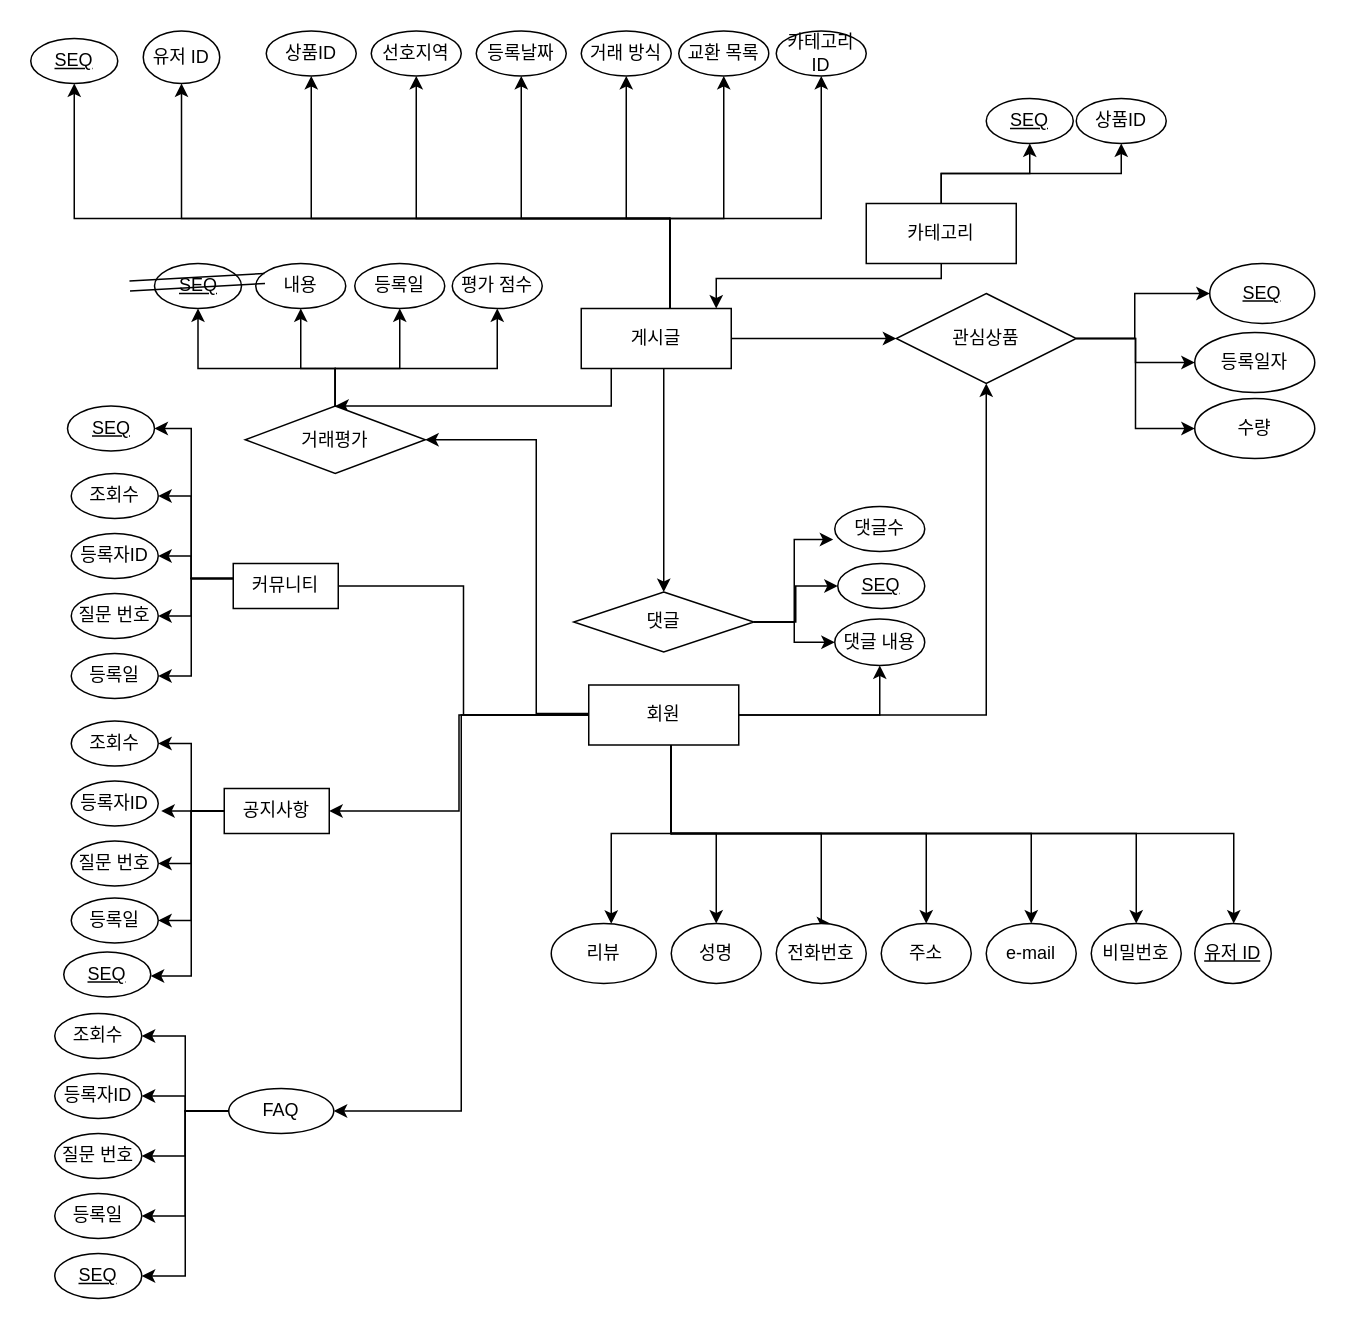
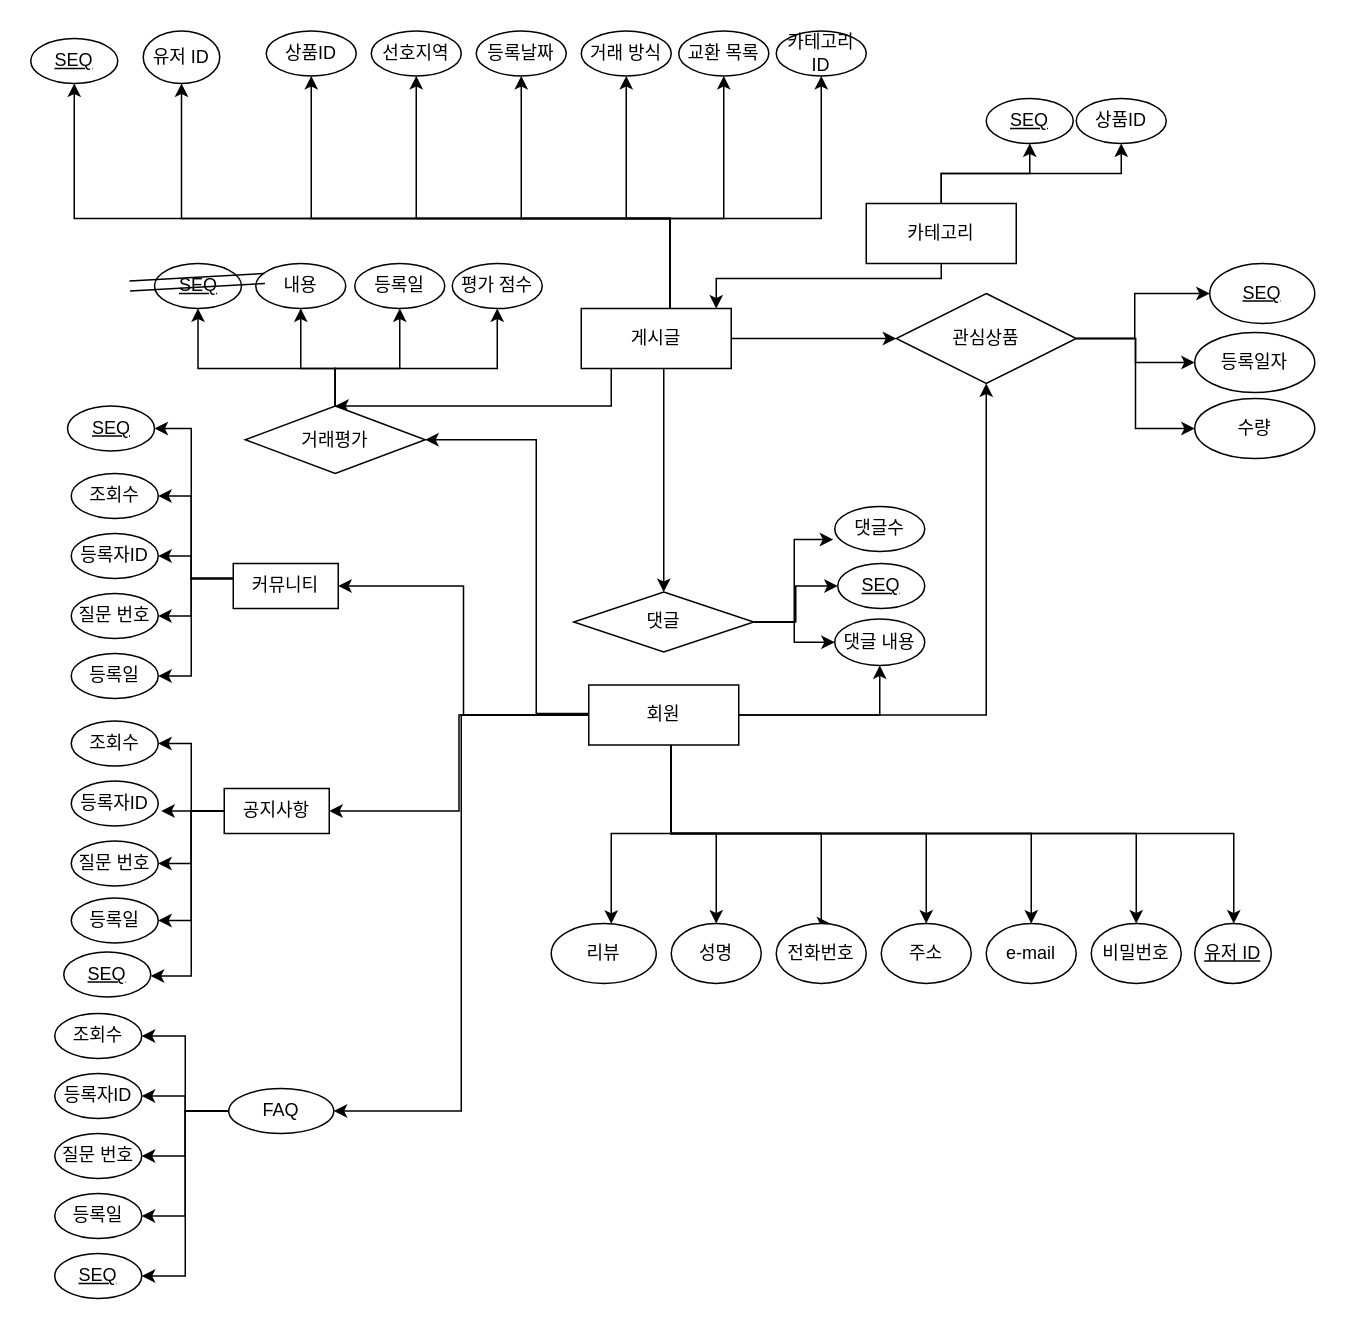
(345, 586) -> (350, 586)
